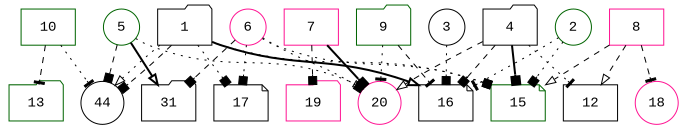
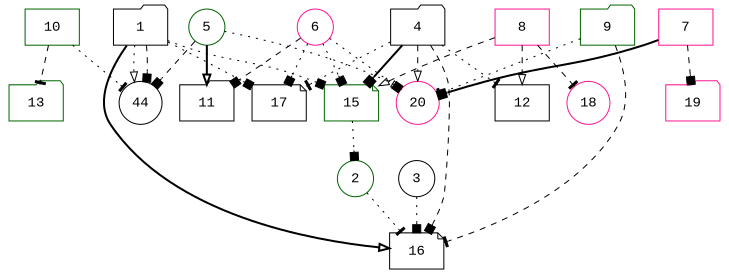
none -> (364, 55)
(551, 58) -> (353, 136)
(169, 103) -> (207, 103)
